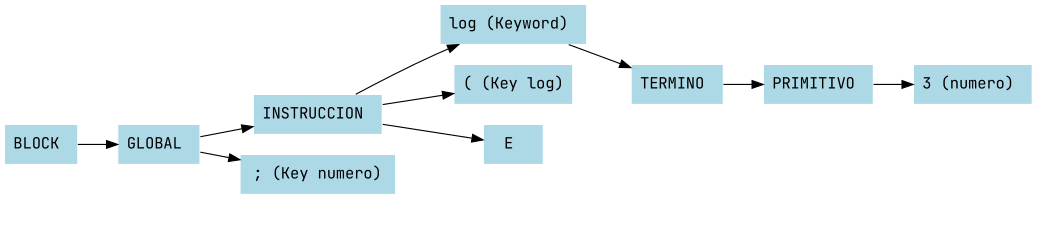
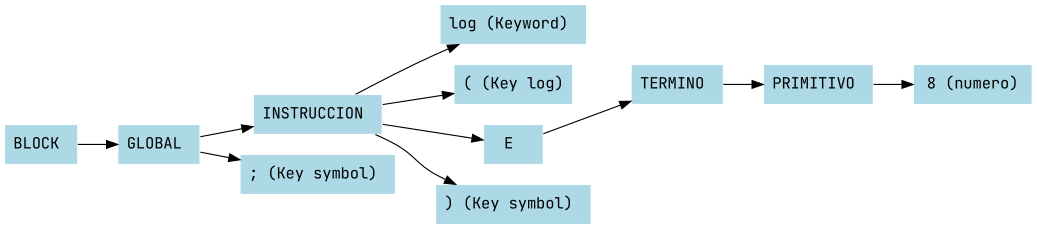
(594, 54) -> (582, 119)
(973, 84) -> (973, 84)
(318, 174) -> (318, 174)
none -> (513, 204)
